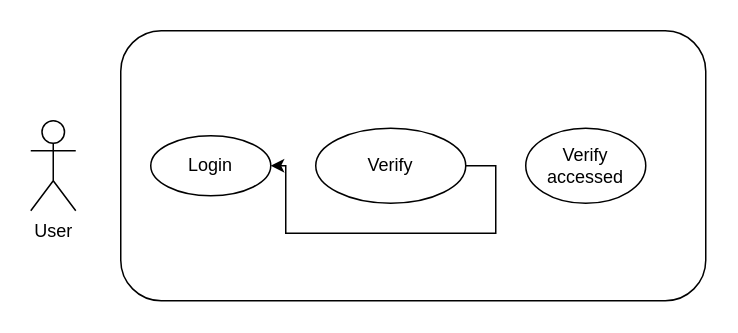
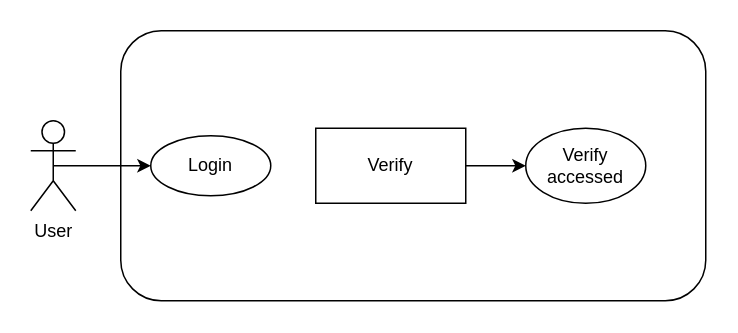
none -> (99, 166)
(391, 166) -> (391, 166)
(390, 233) -> (504, 166)
